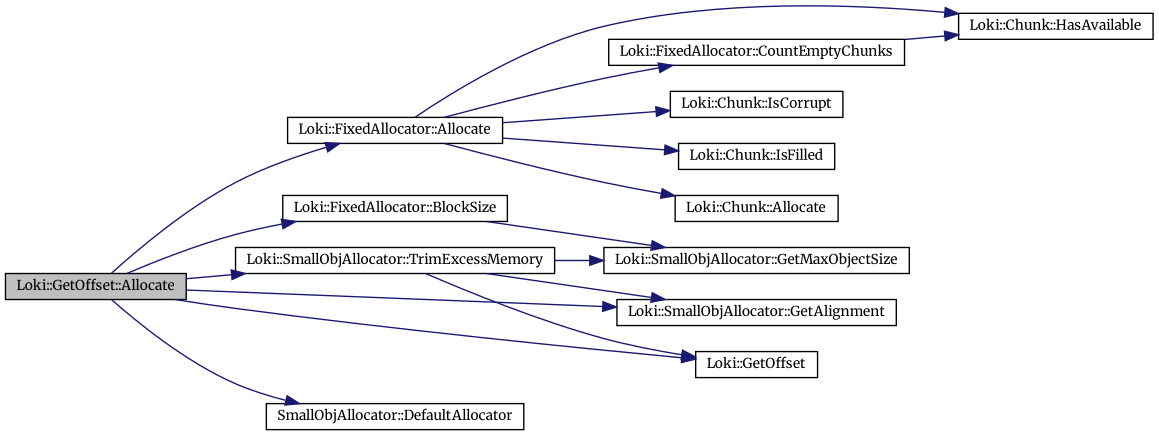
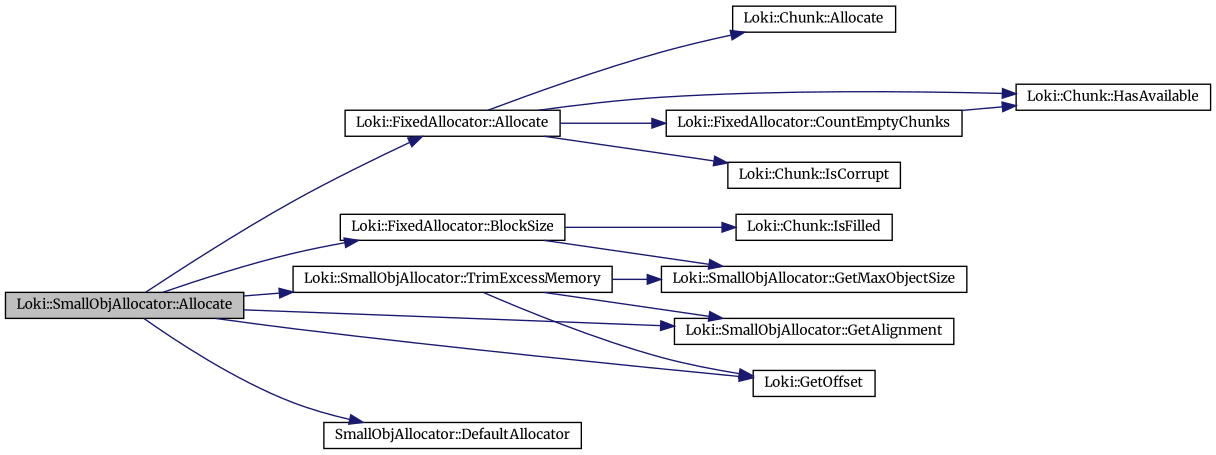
(583, 144) -> (643, 227)
(96, 287) -> (125, 305)
